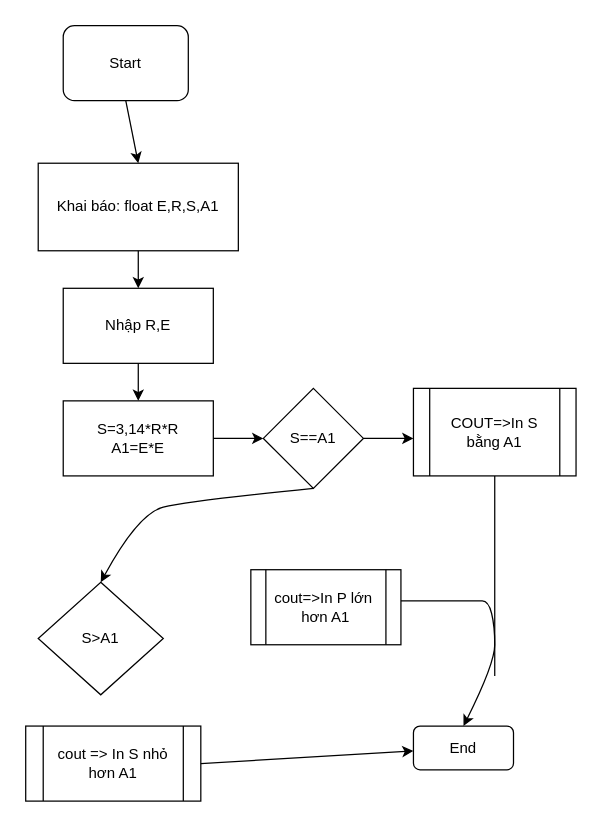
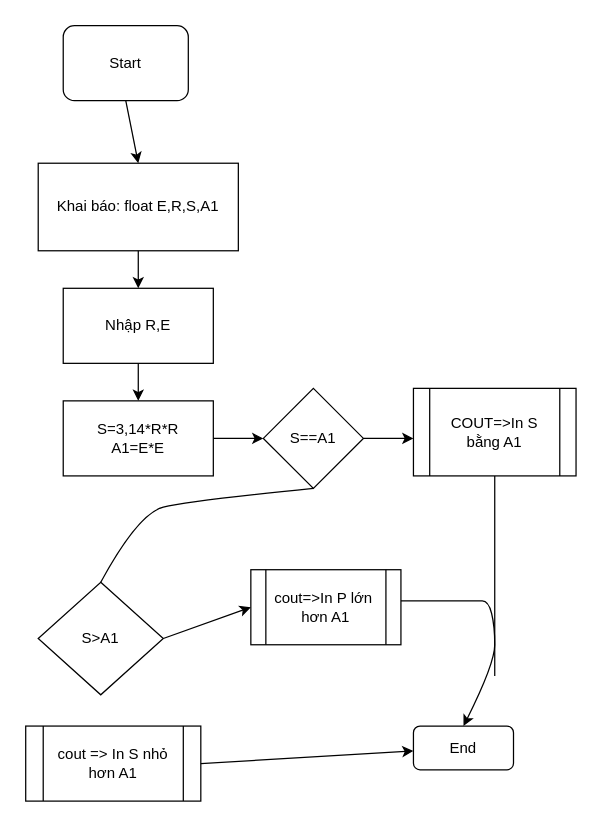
(105, 574) -> (103, 578)
none -> (203, 624)
